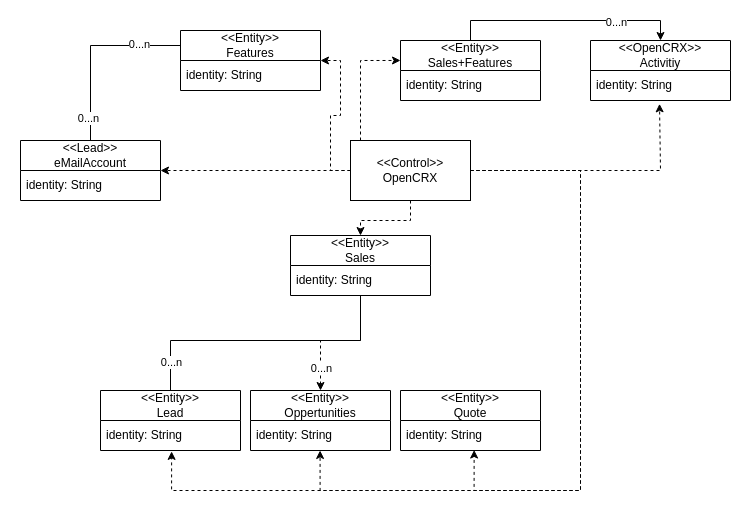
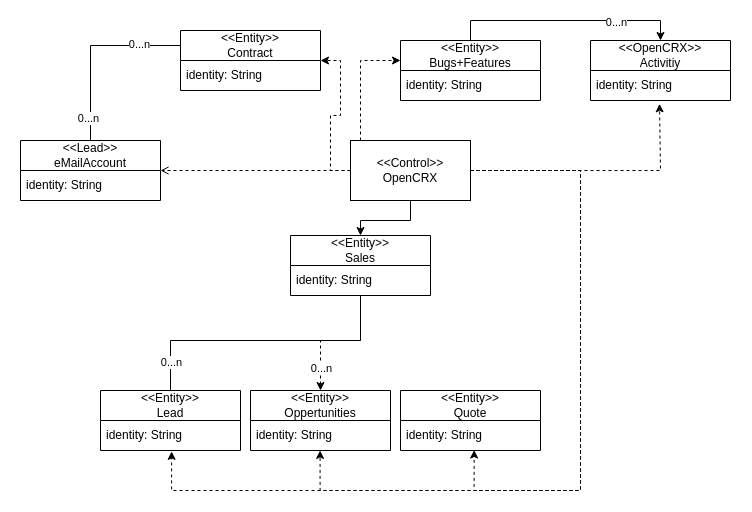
(251, 46) -> (251, 46)
(471, 56) -> (471, 56)
(168, 171) -> (166, 171)
(392, 221) -> (392, 221)
